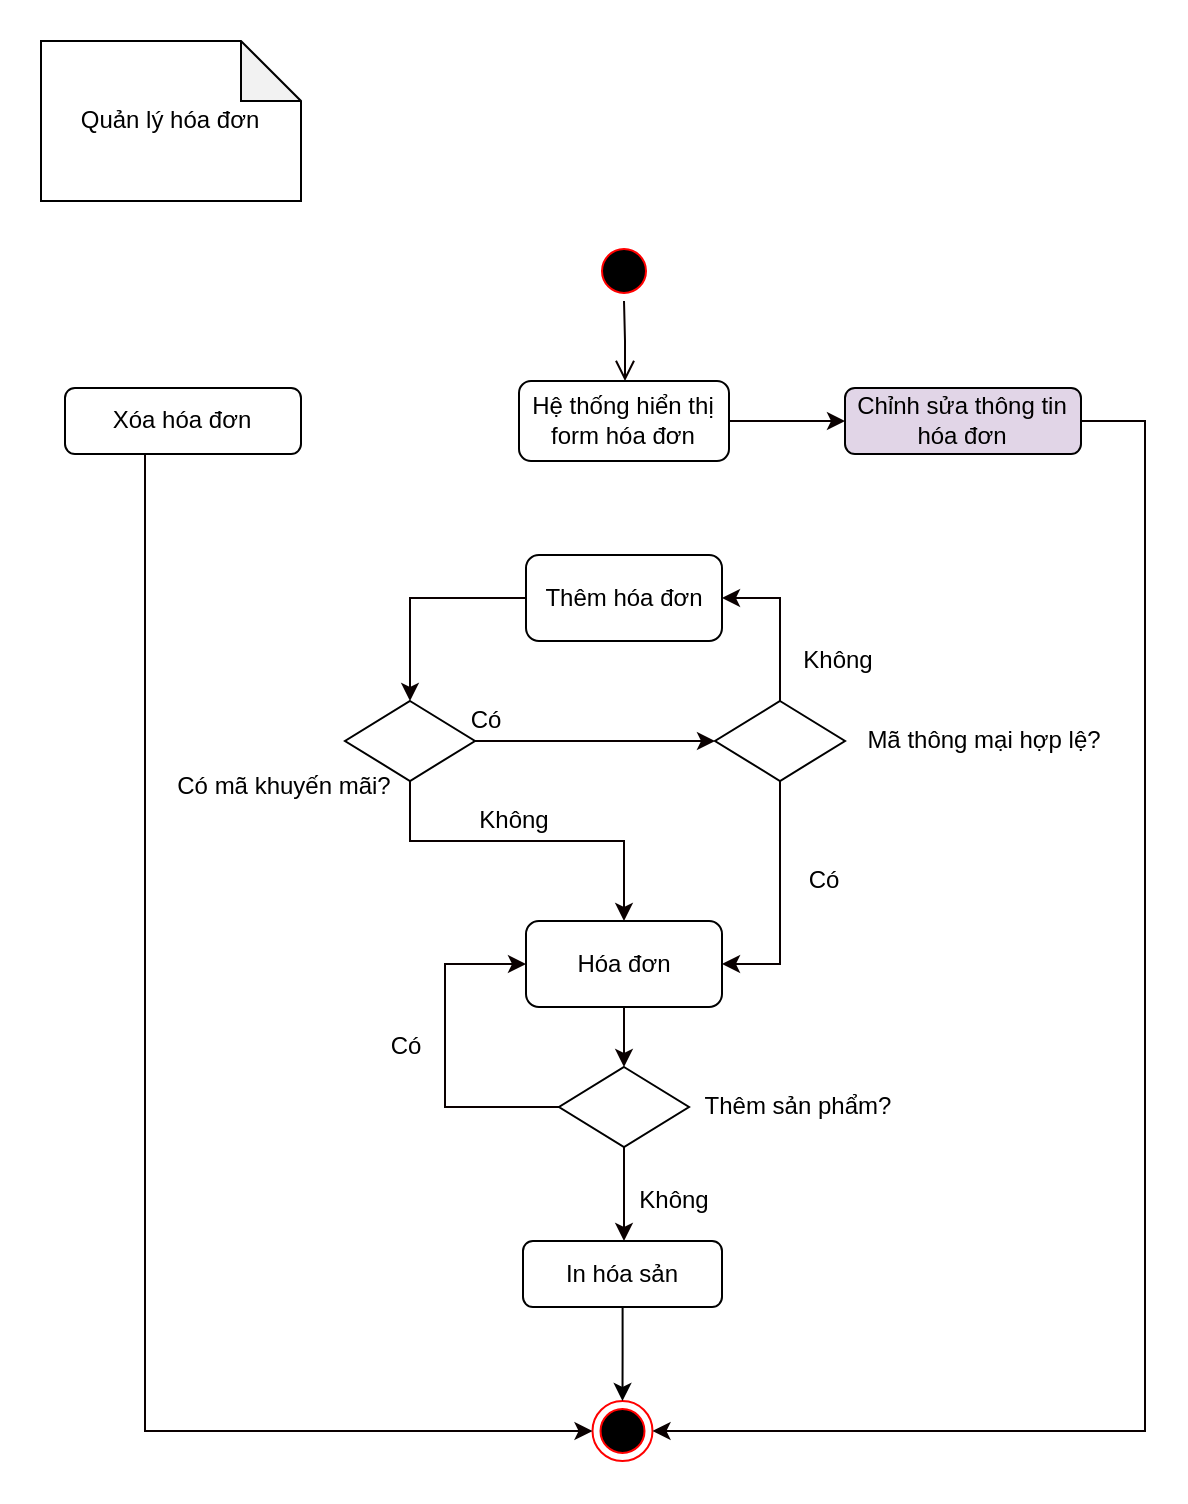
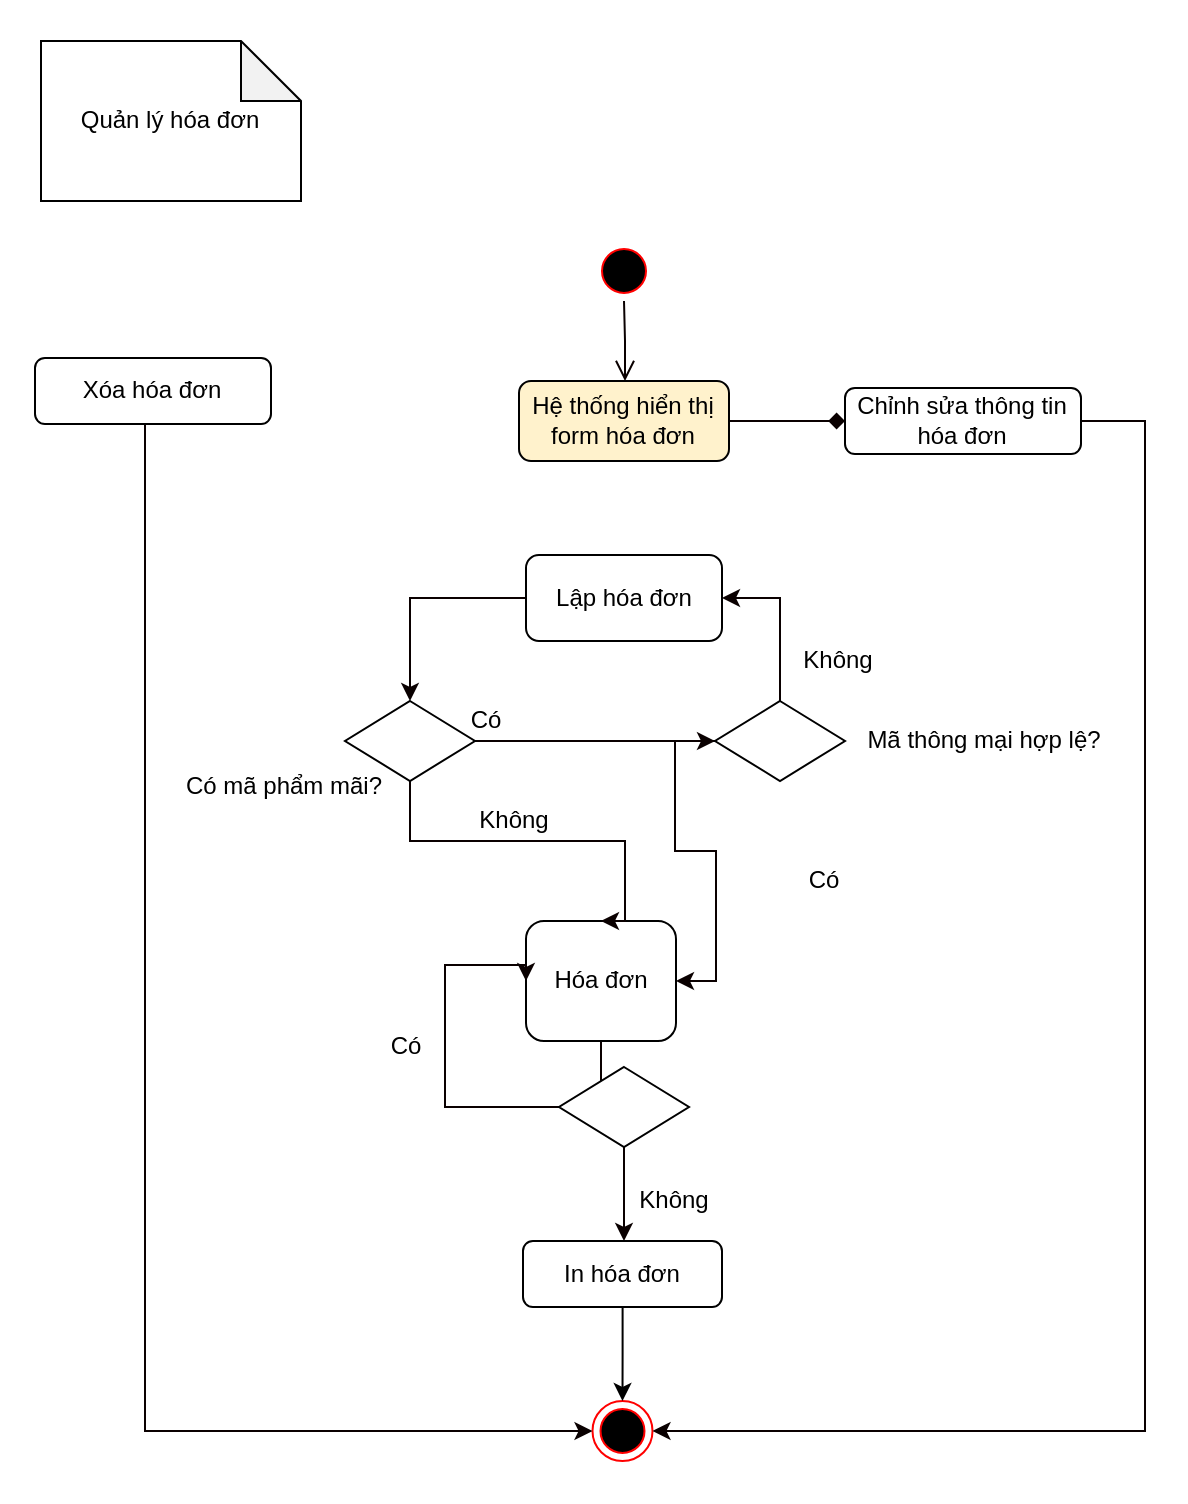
(183, 421) -> (153, 391)
(624, 421) -> (624, 421)
(829, 421) -> (828, 421)
(963, 421) -> (963, 421)
(625, 599) -> (625, 599)
(285, 787) -> (285, 787)
(624, 964) -> (601, 981)
(799, 1107) -> none
(623, 1275) -> (623, 1275)
